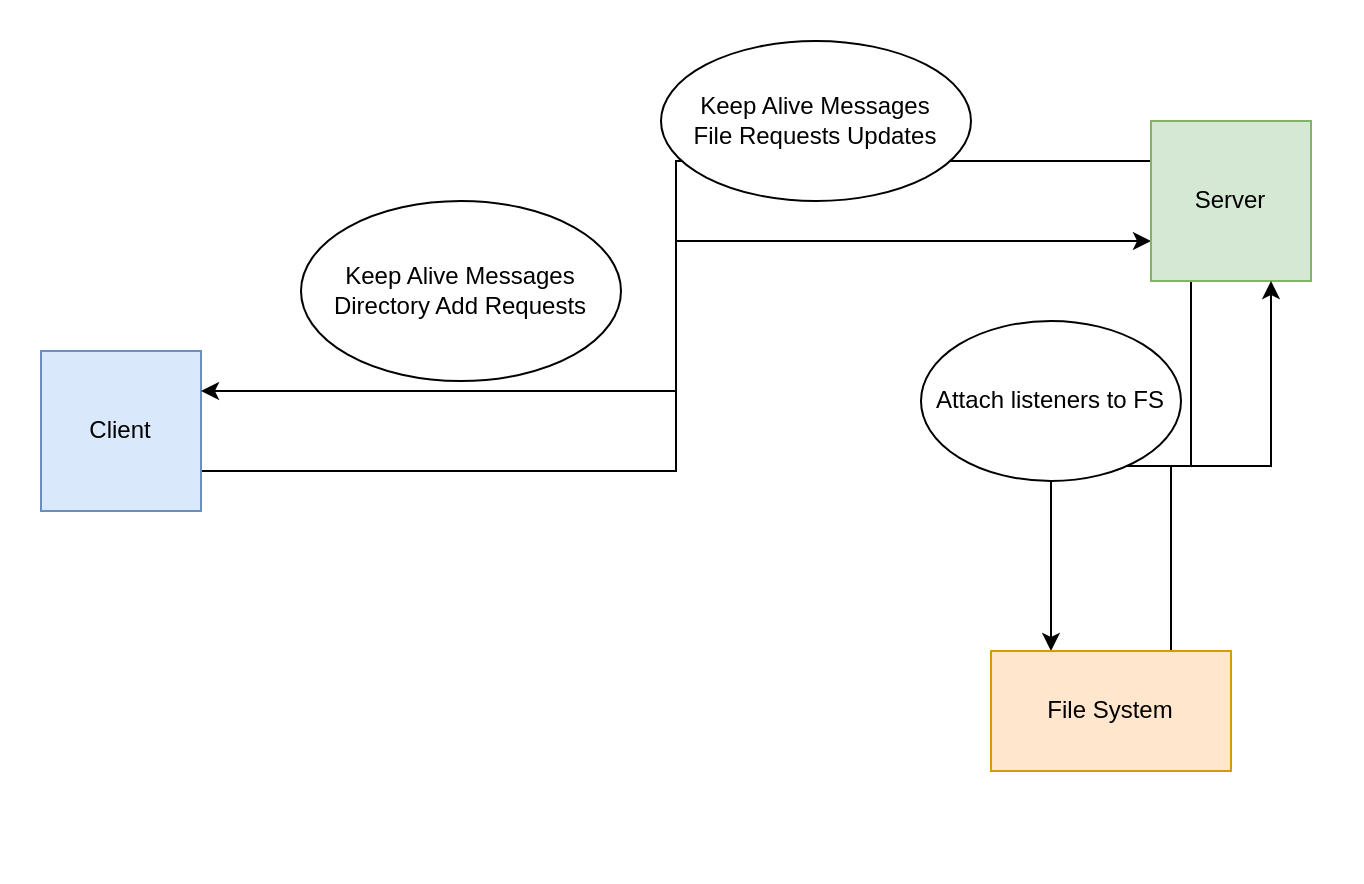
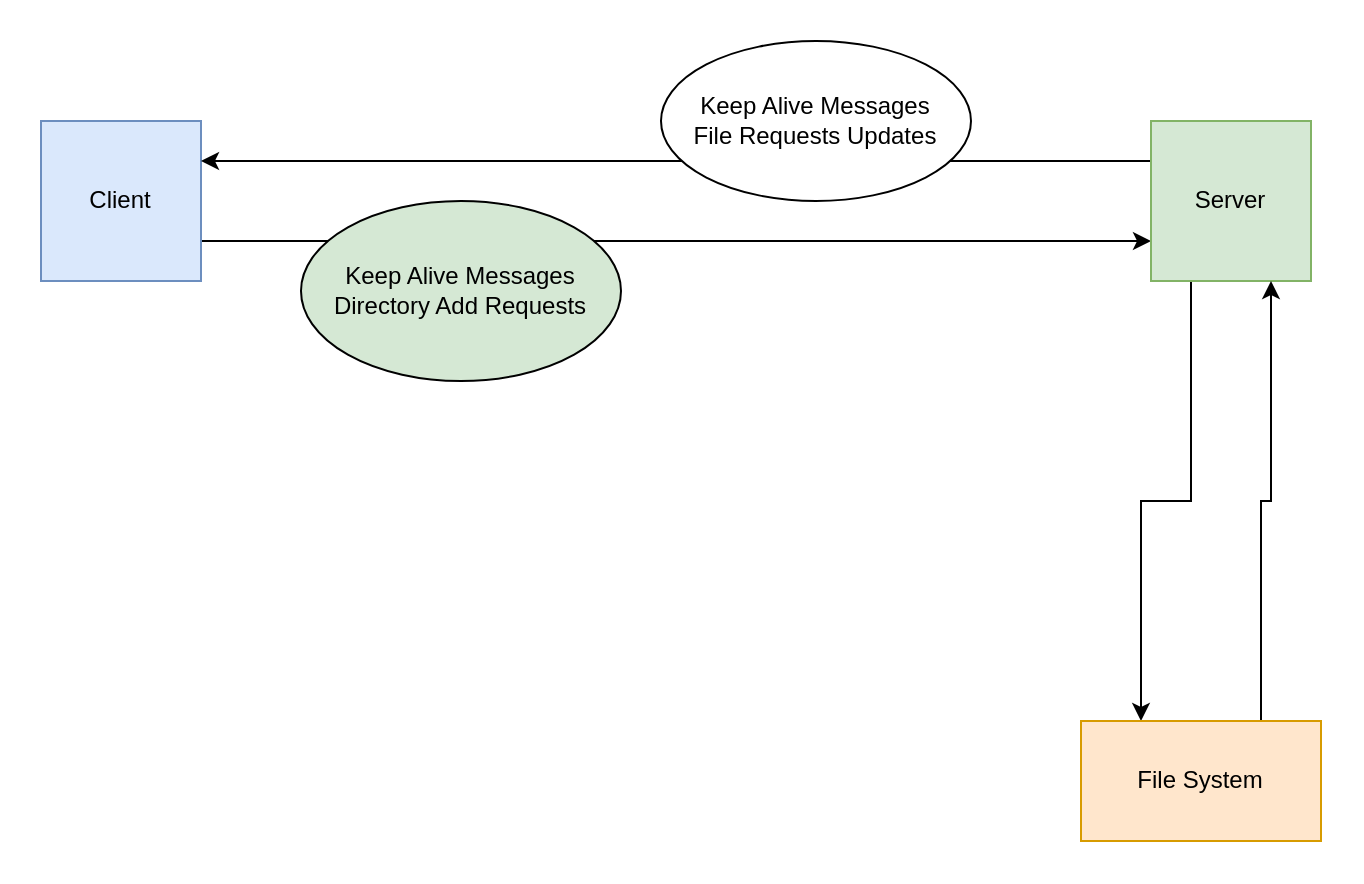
(461, 291) -> (461, 291)
(1051, 401) -> none
(121, 431) -> (121, 201)
(1111, 711) -> (1201, 781)
